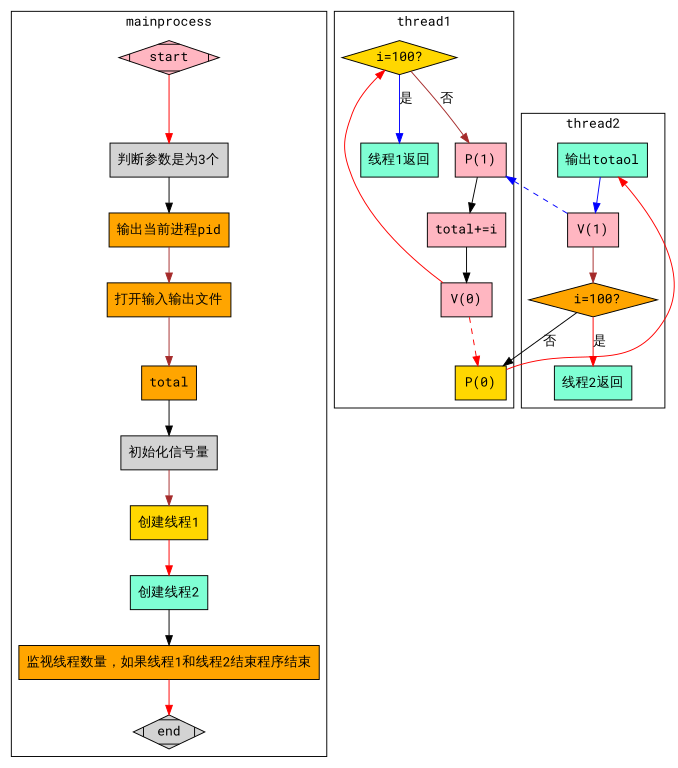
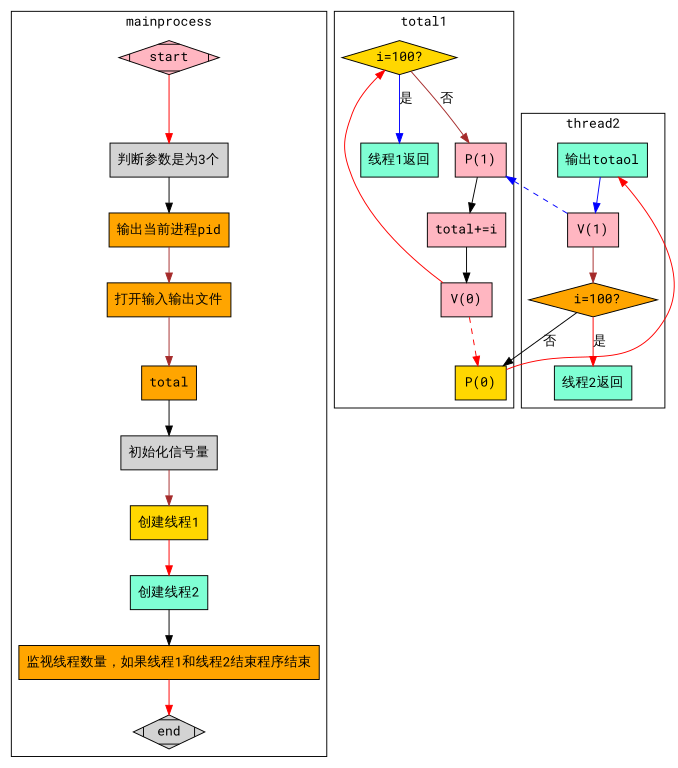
(424, 22) -> (424, 22)
